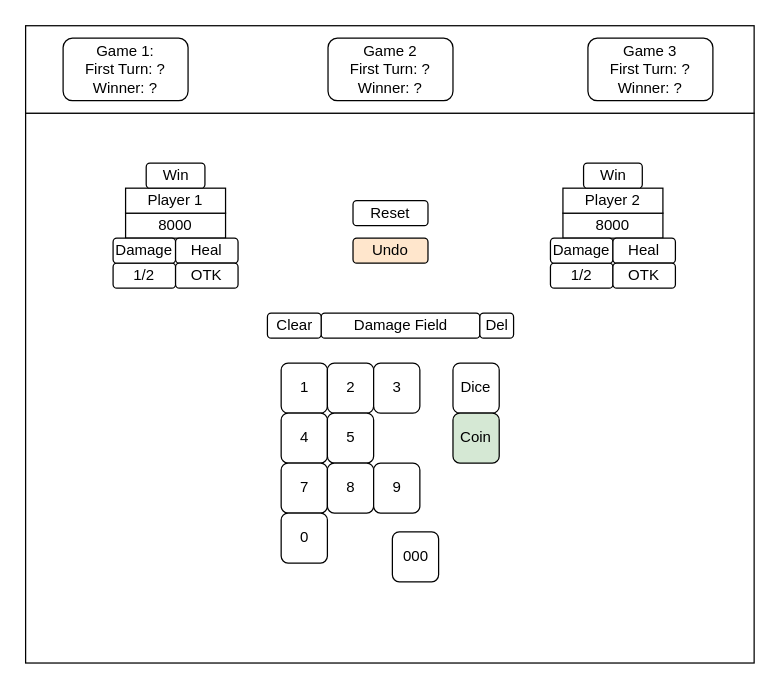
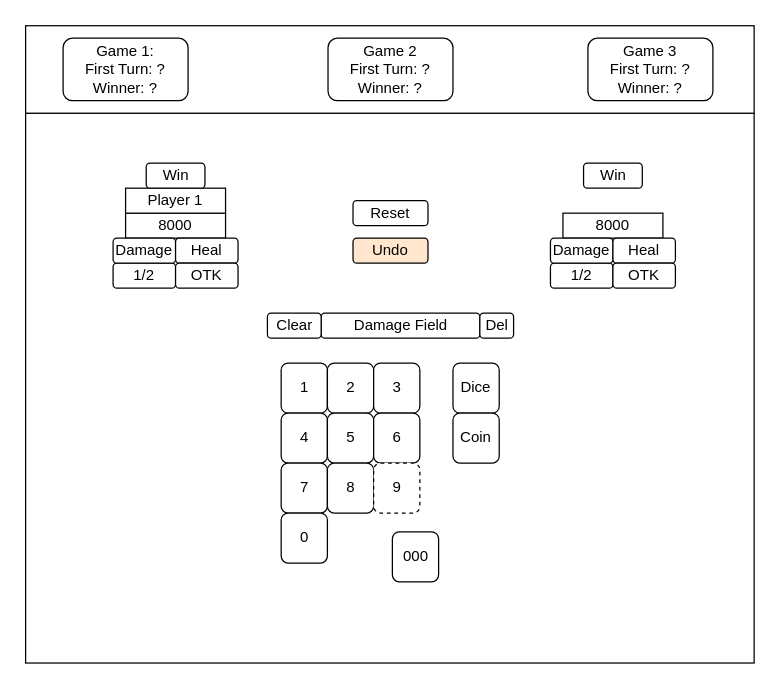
(613, 201) -> none
none -> (397, 438)
(476, 438) -> (476, 438)
(397, 488) -> (397, 488)
